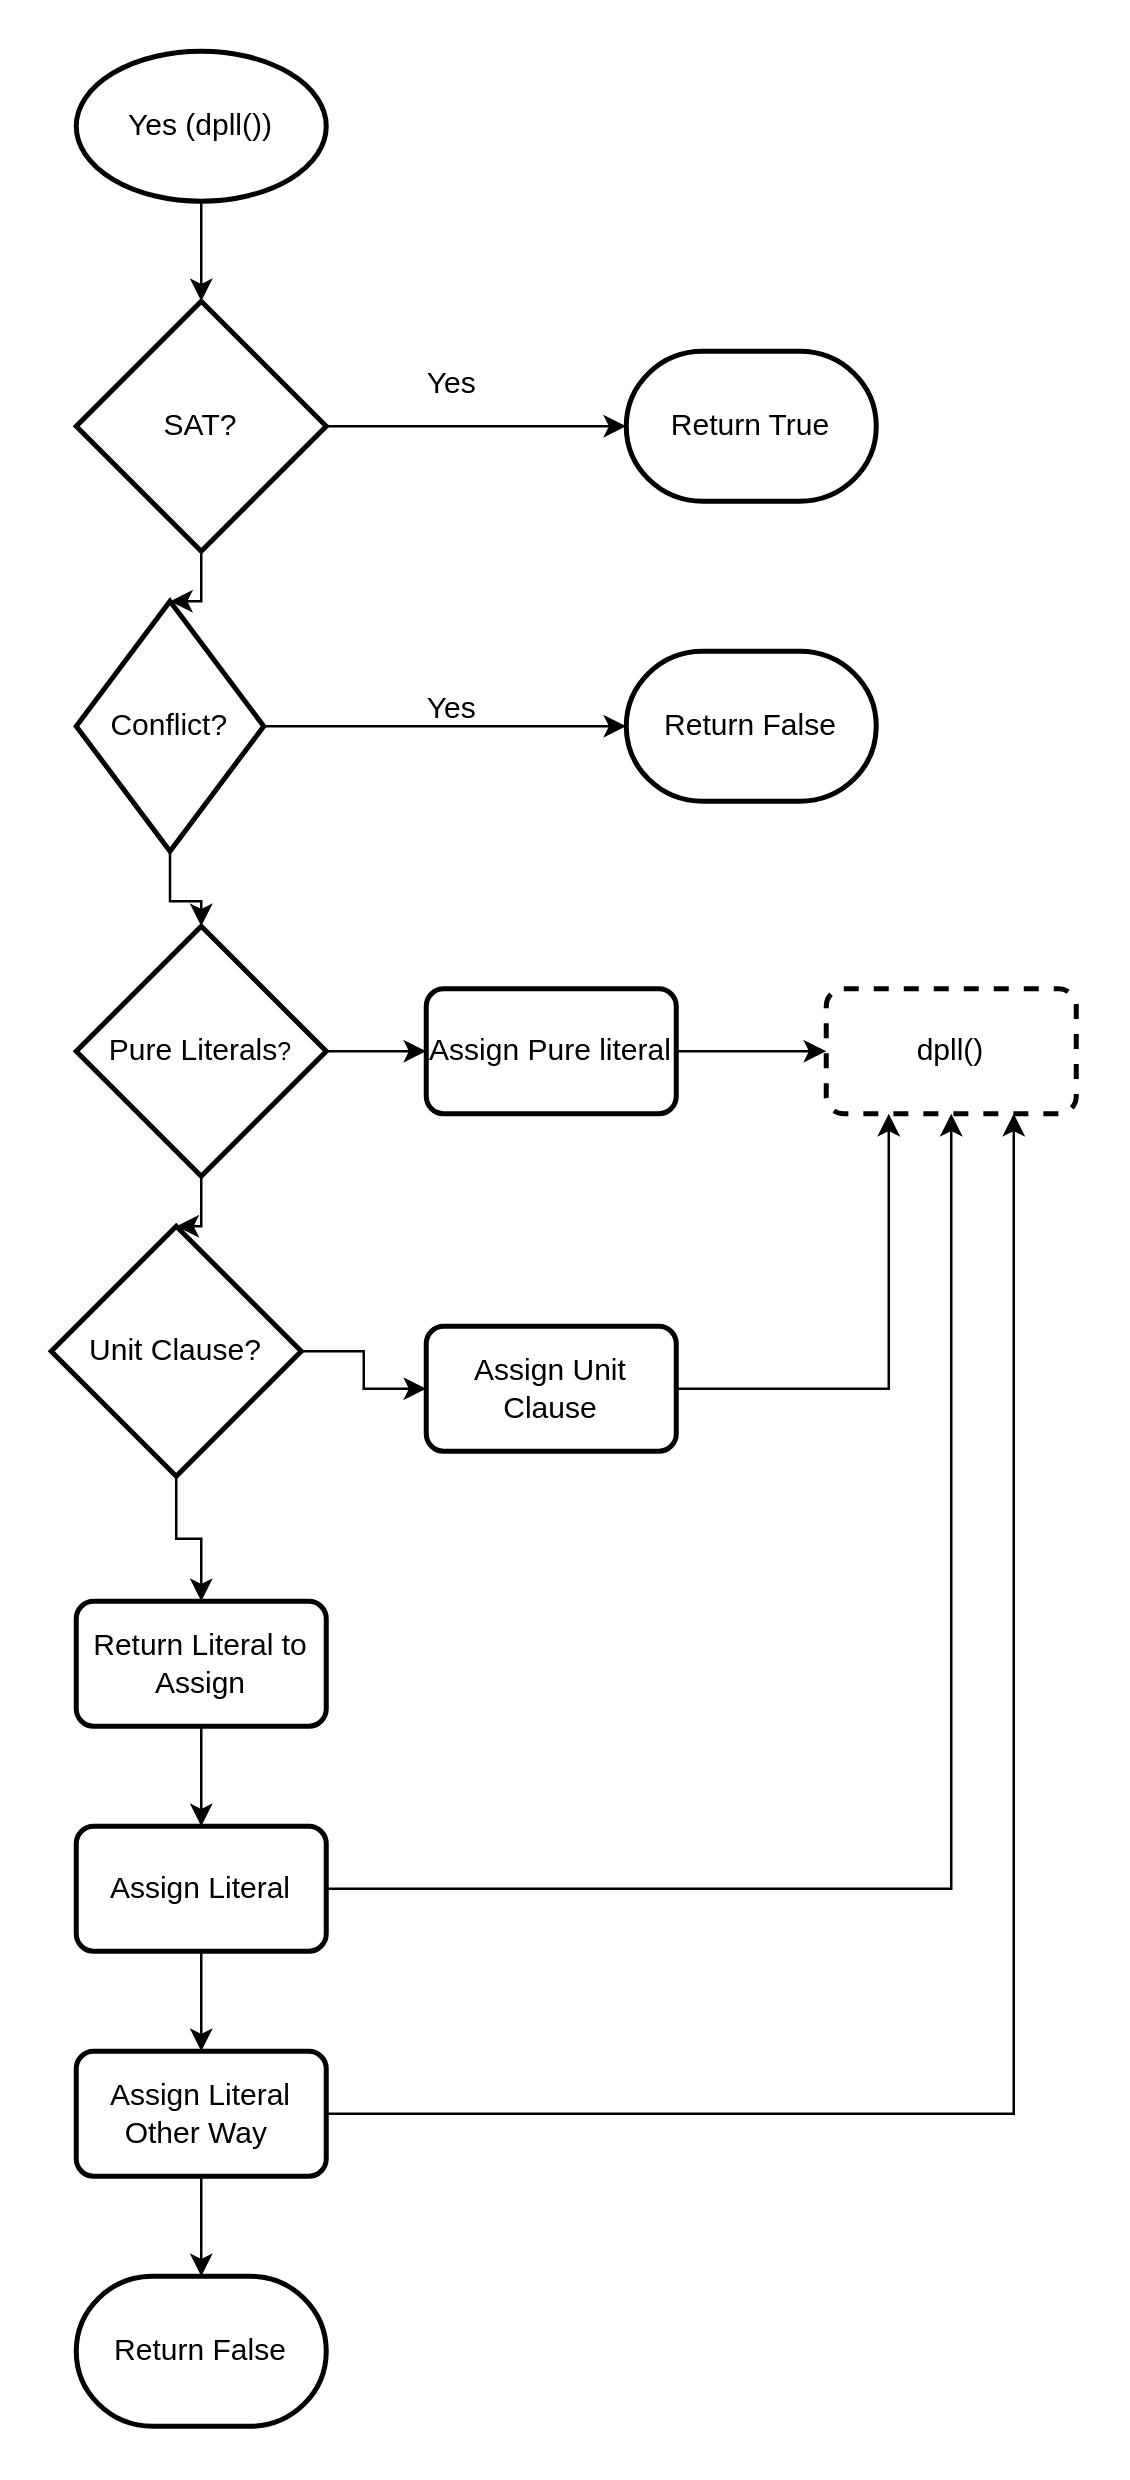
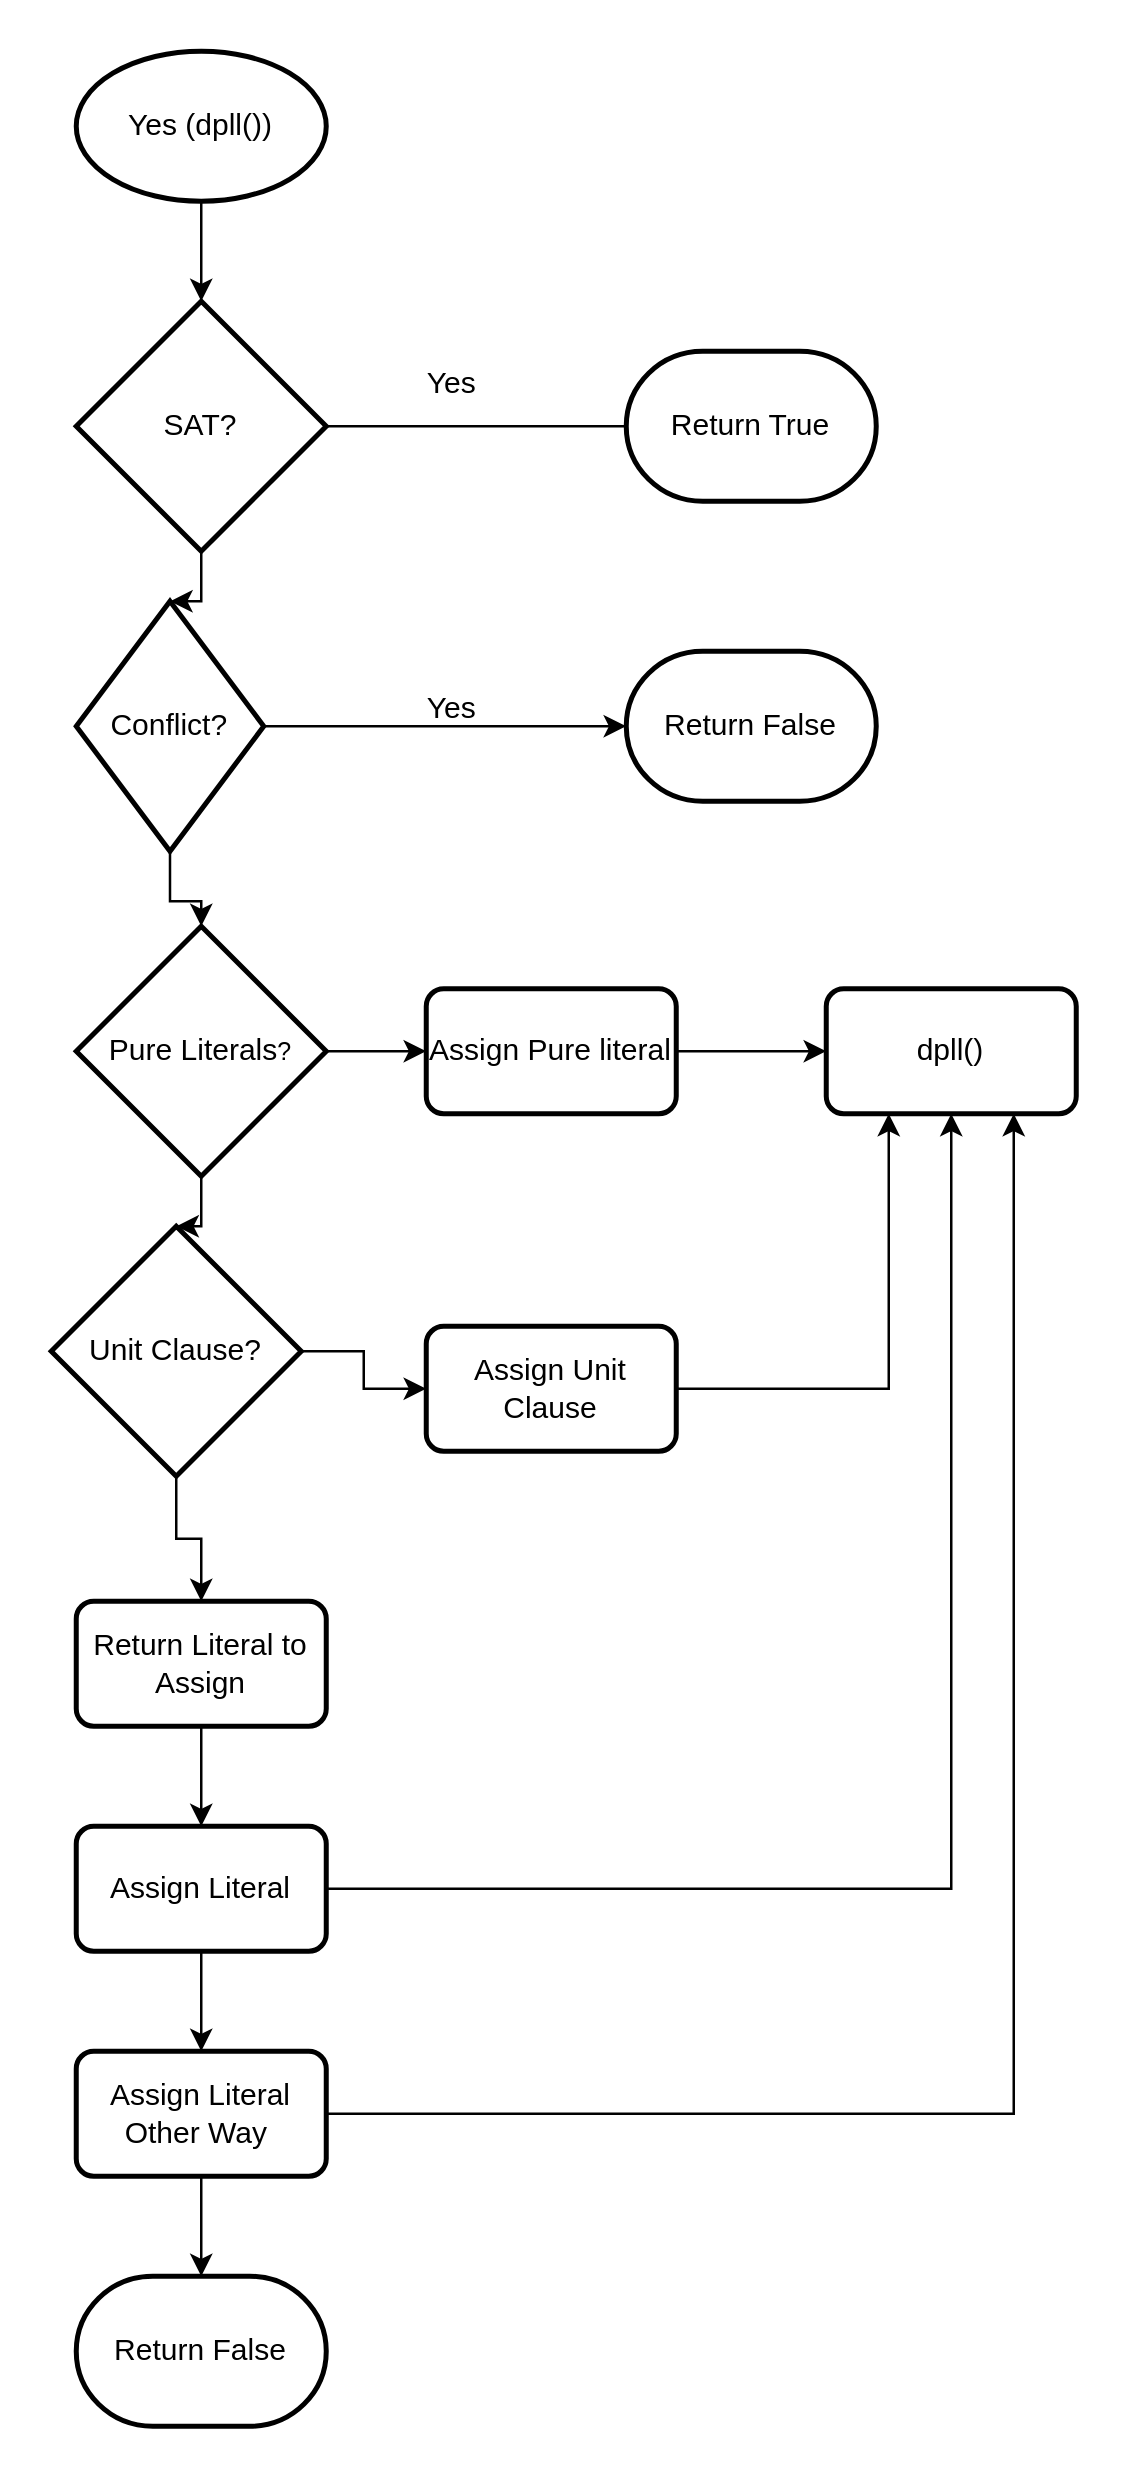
(608, 426) -> (615, 426)
(951, 1051) -> (951, 1051)
